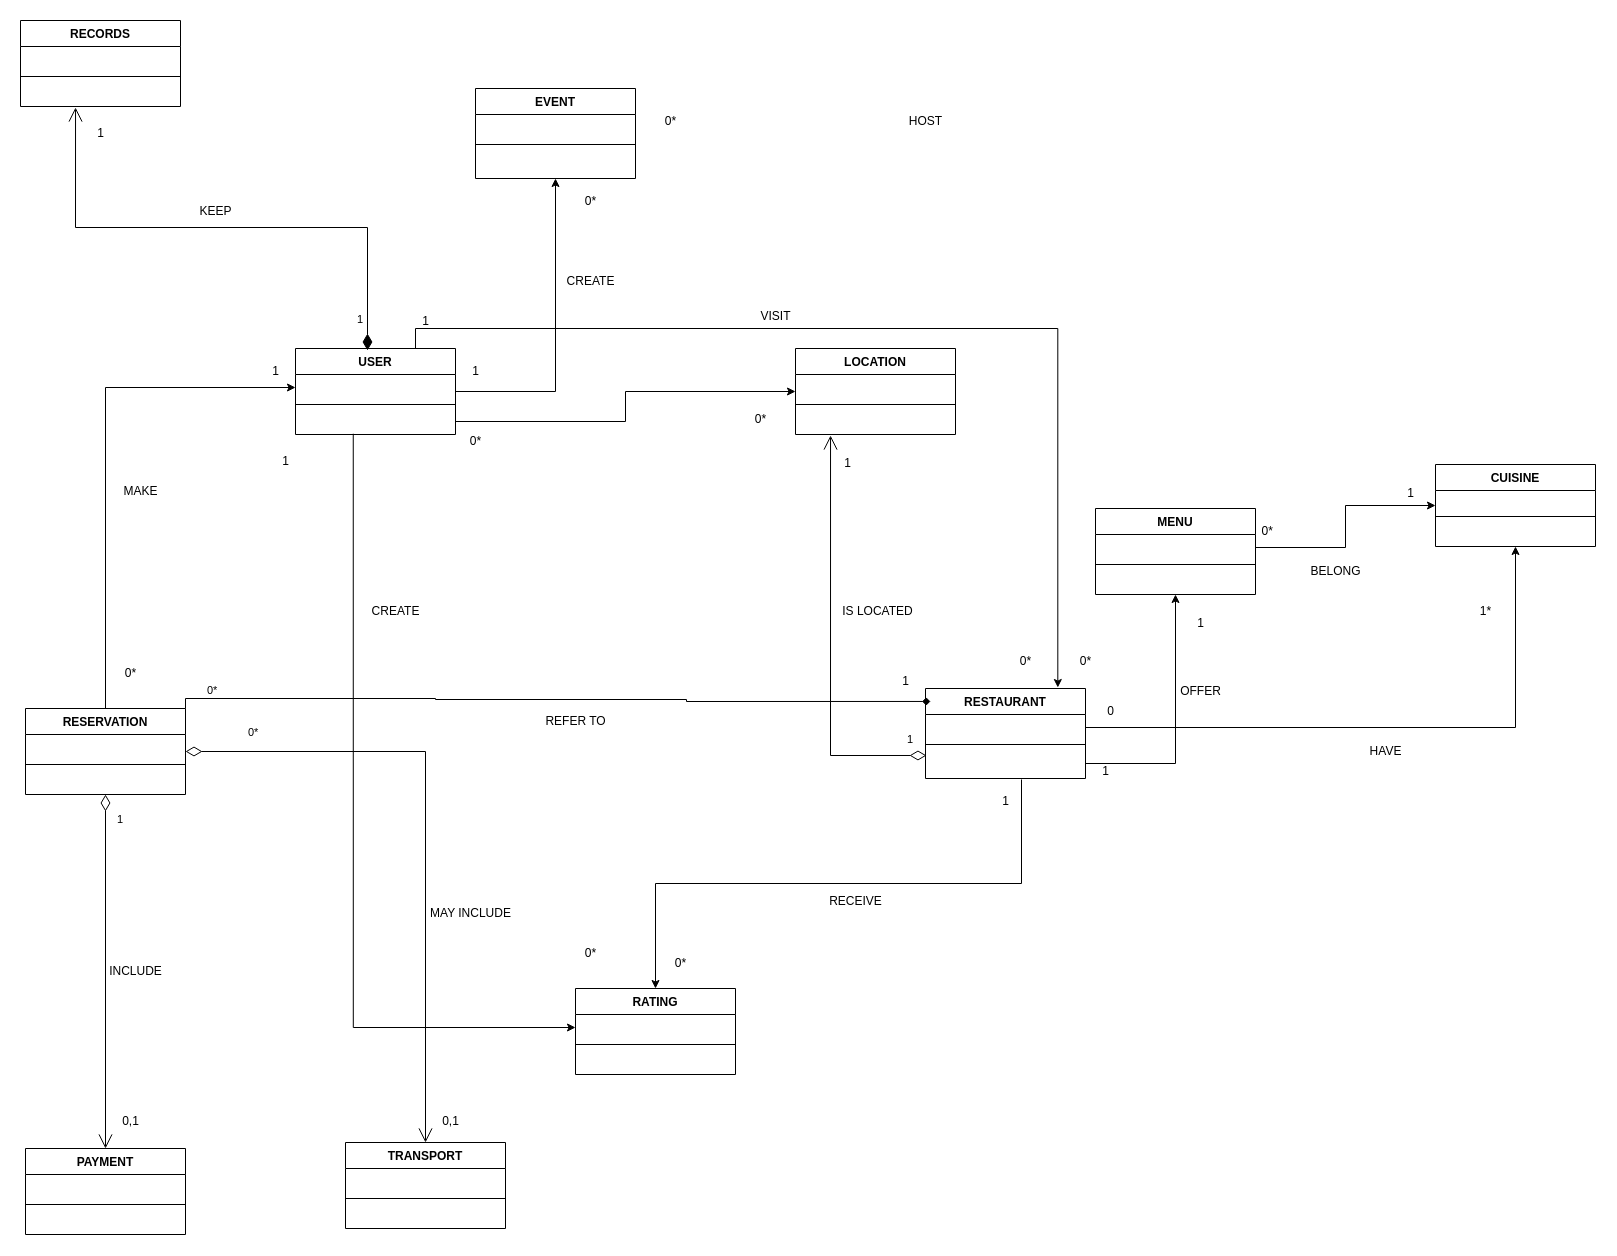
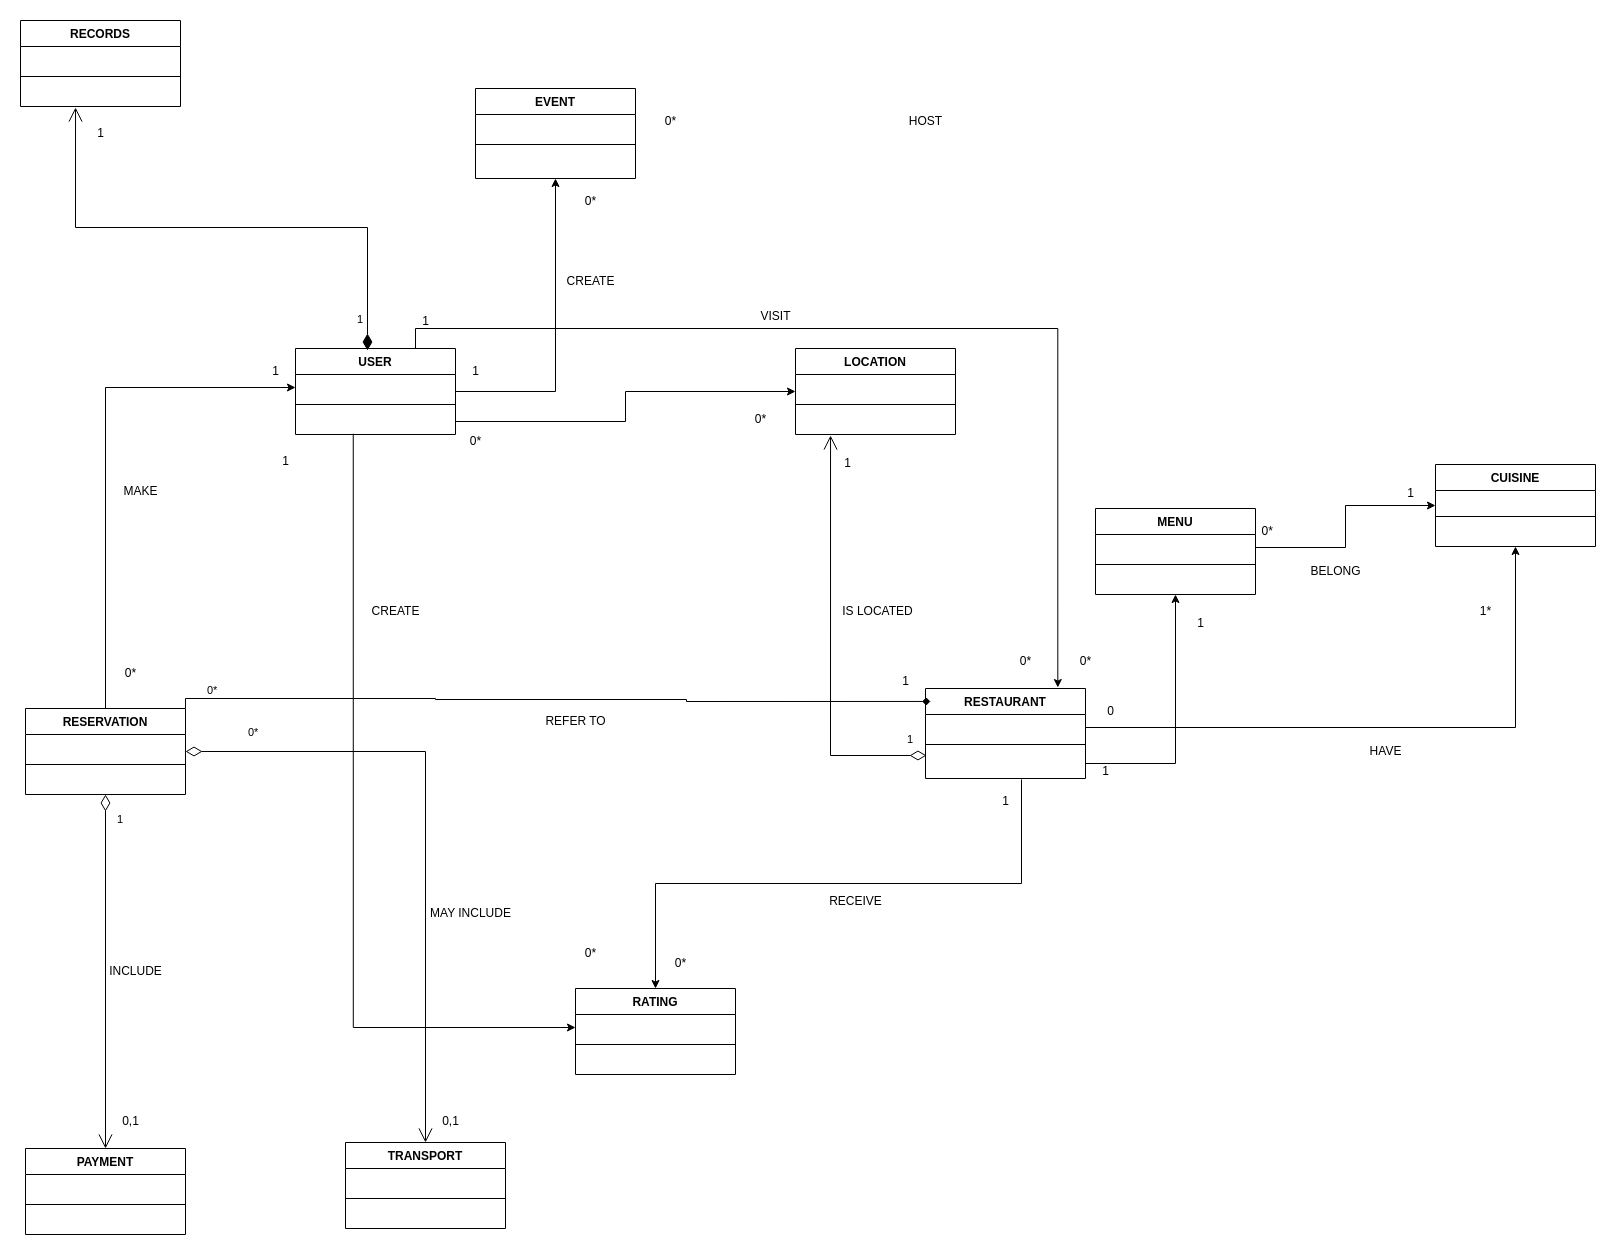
(216, 212) -> none
(1201, 692) -> none
